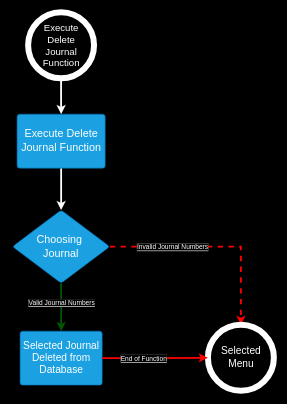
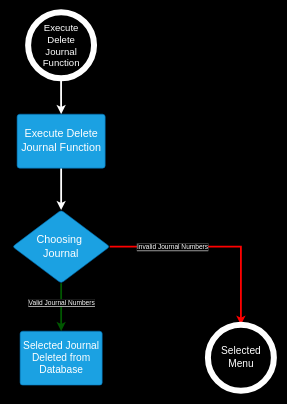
(241, 267) -> (241, 267)
(152, 359) -> none
